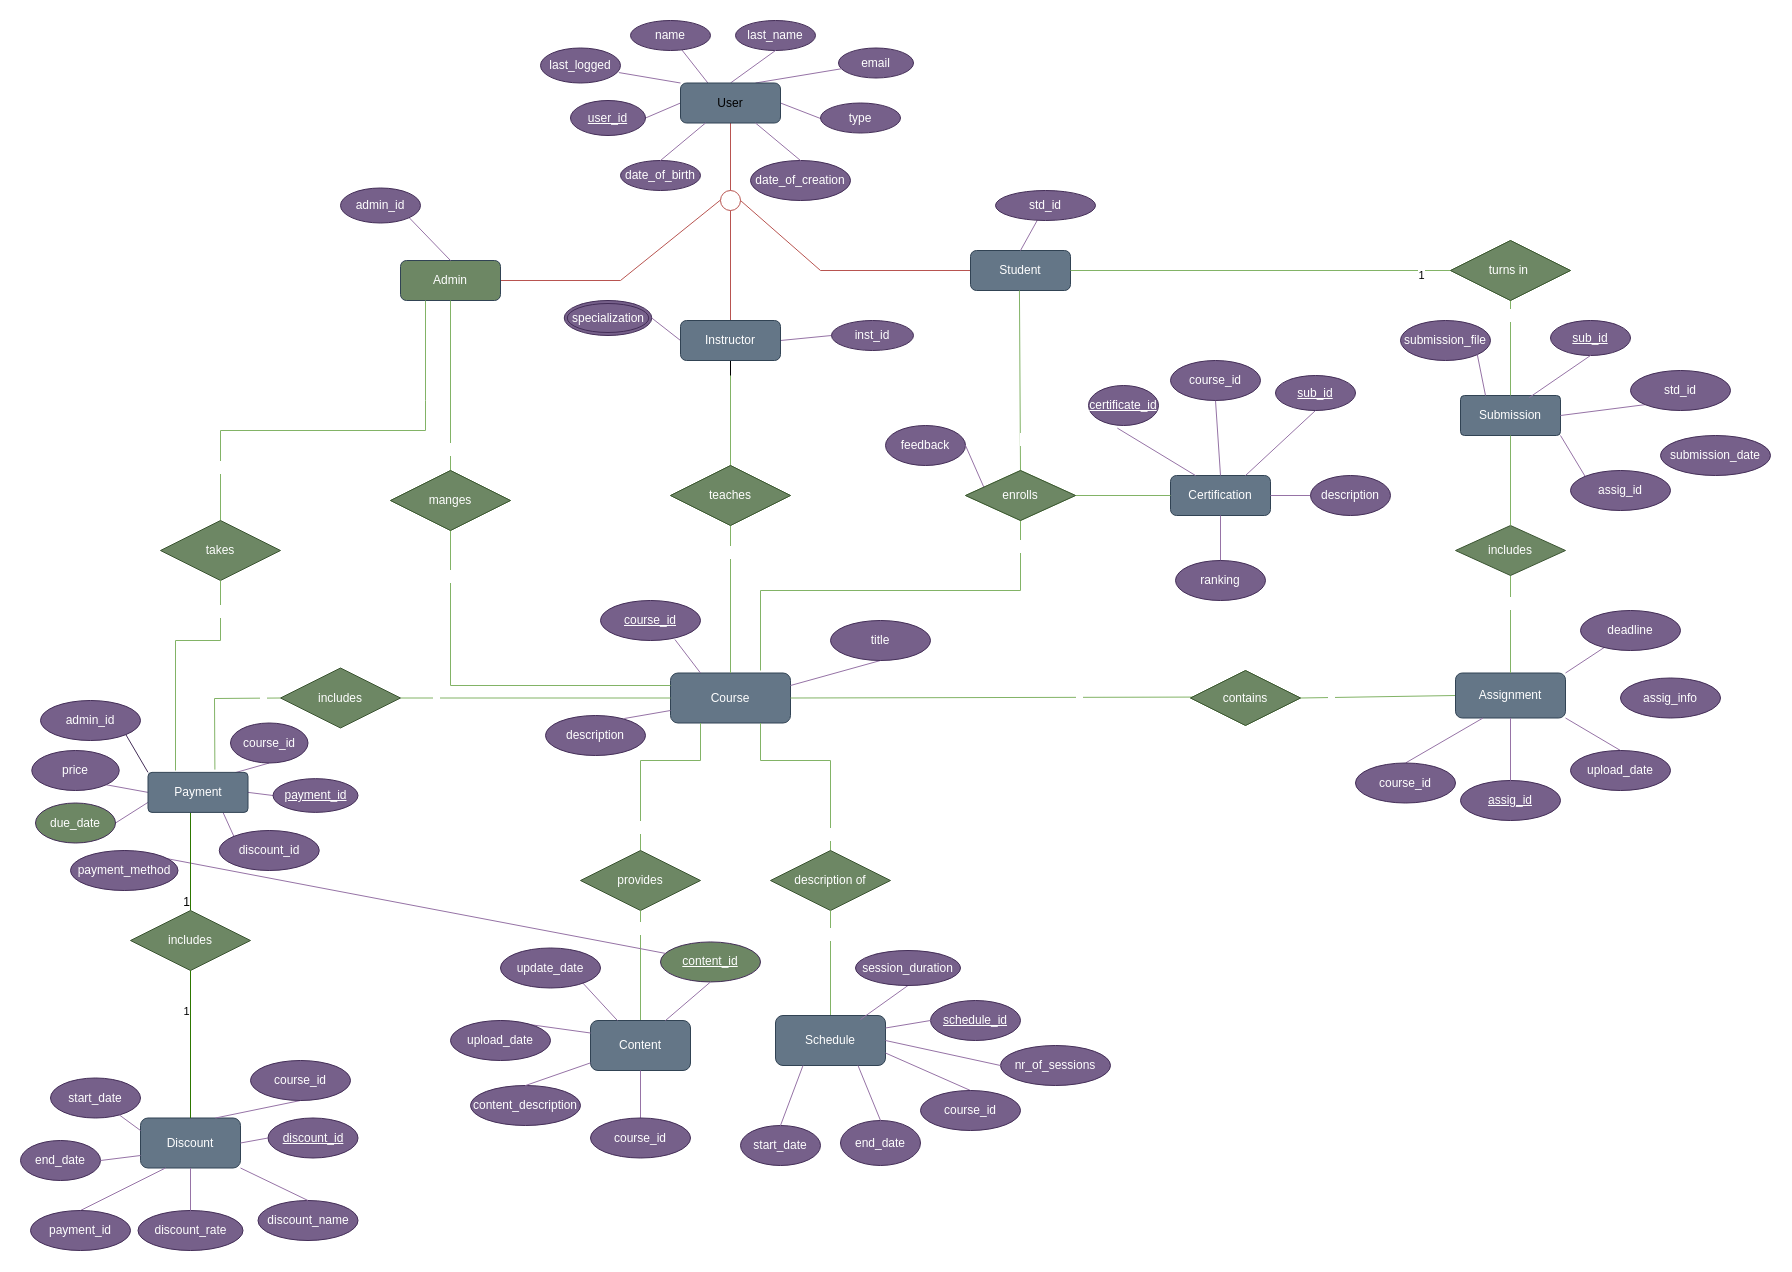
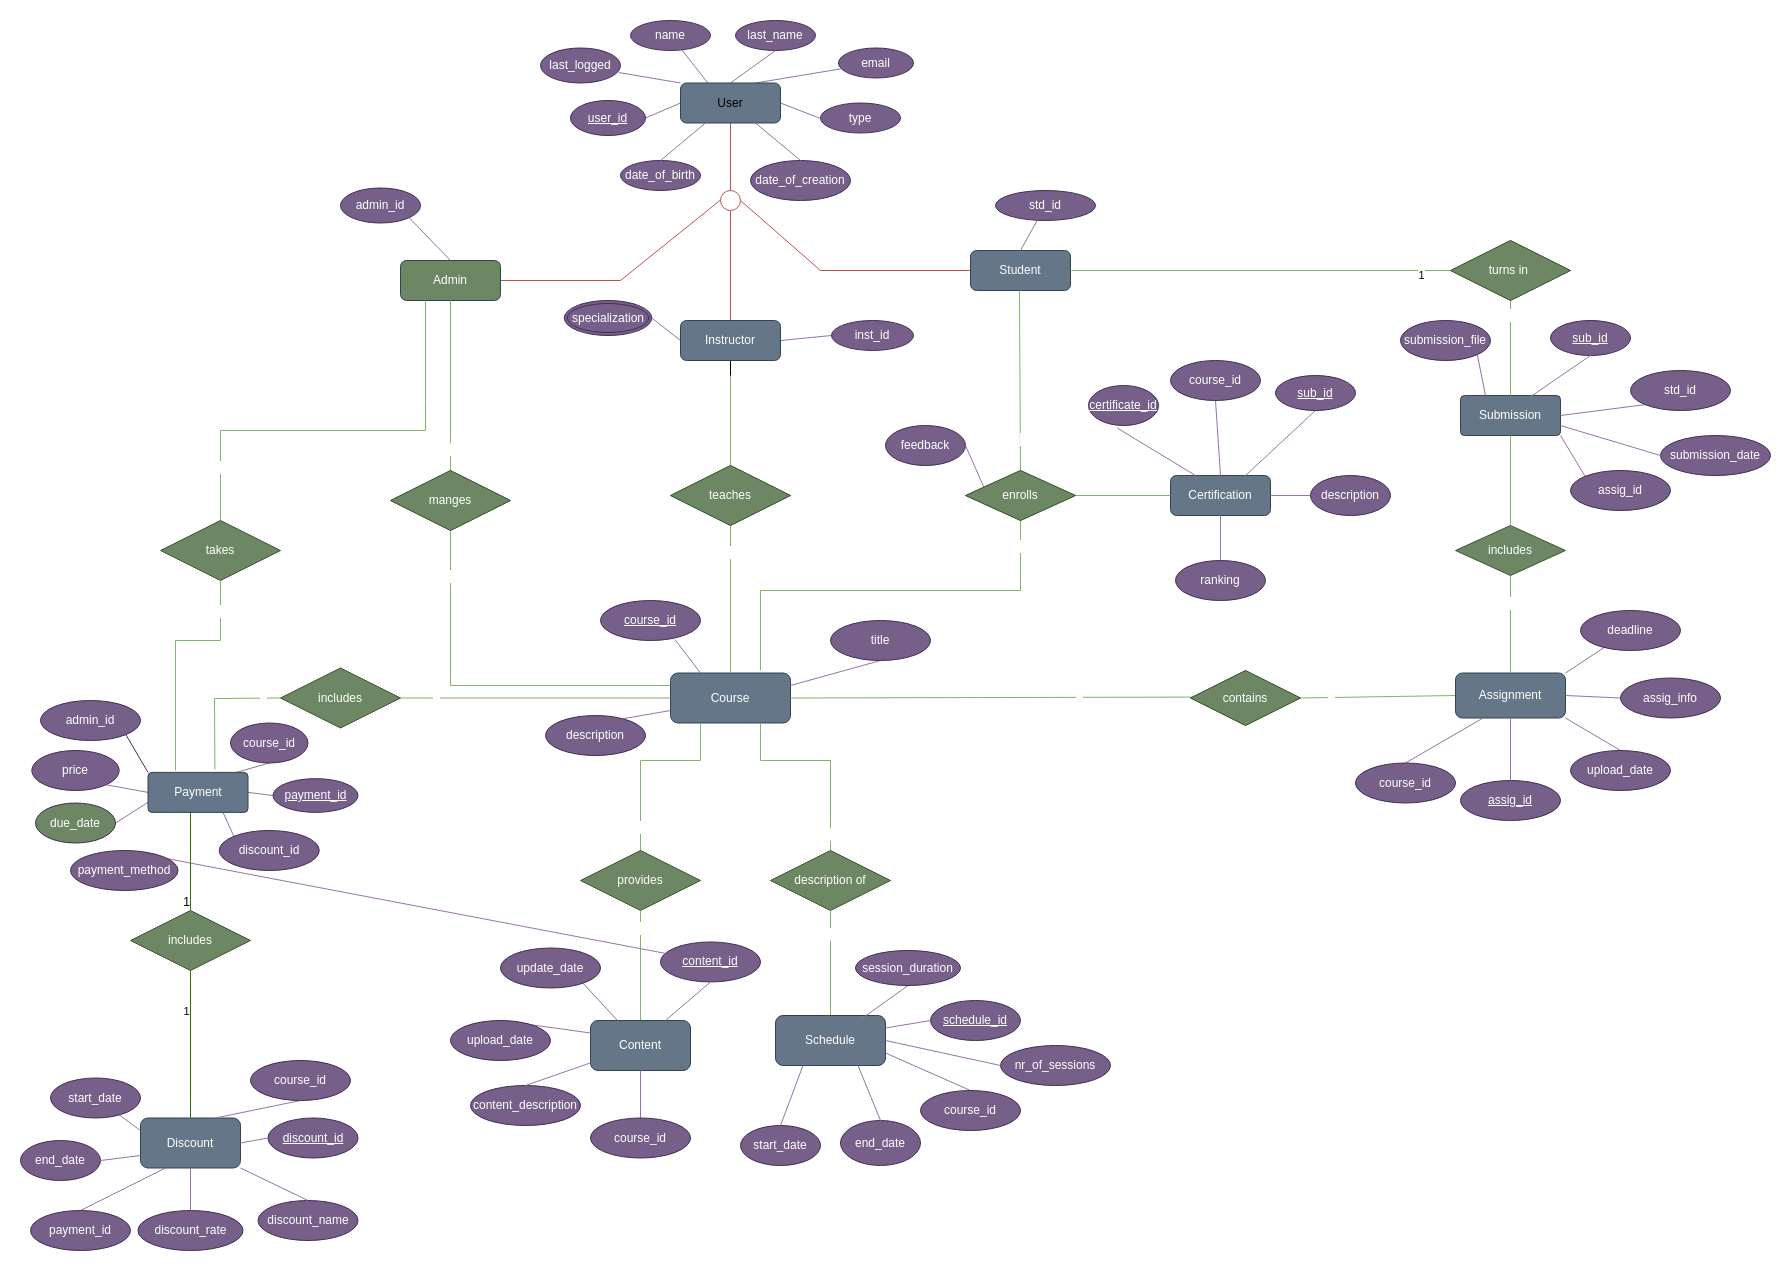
none -> (1611, 441)
none -> (1593, 697)
(711, 962) -> (711, 962)
